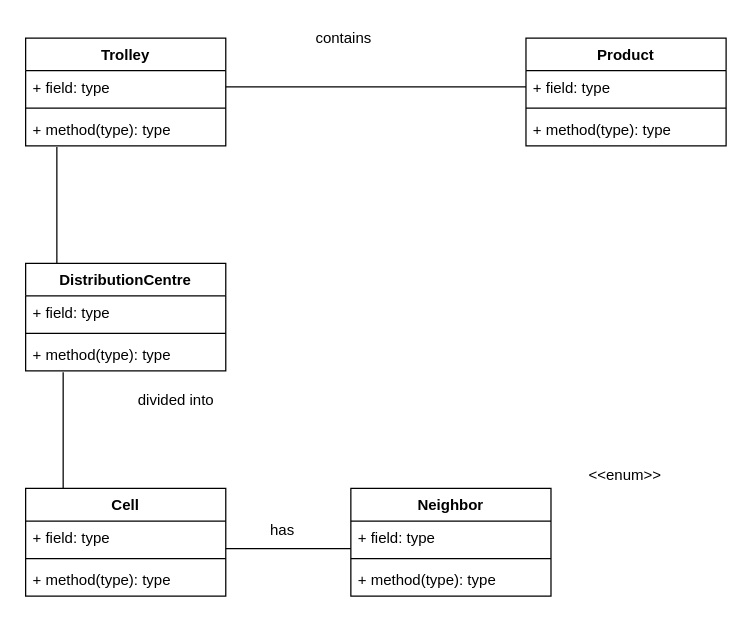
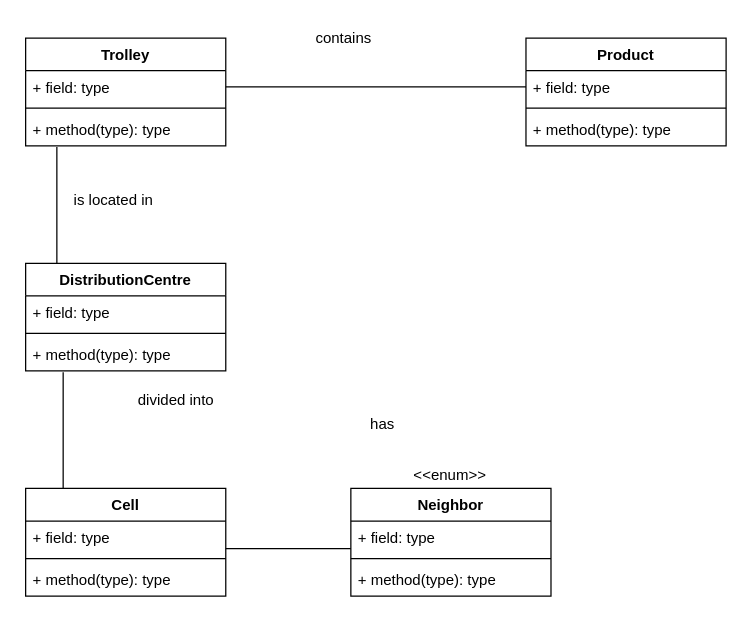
none -> (113, 201)
(624, 476) -> (449, 476)
(282, 531) -> (382, 424)
